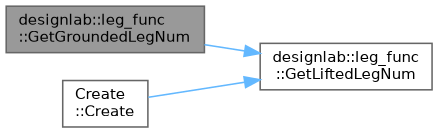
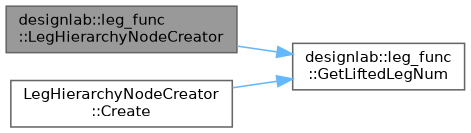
(105, 29) -> (122, 29)
(105, 104) -> (122, 104)
